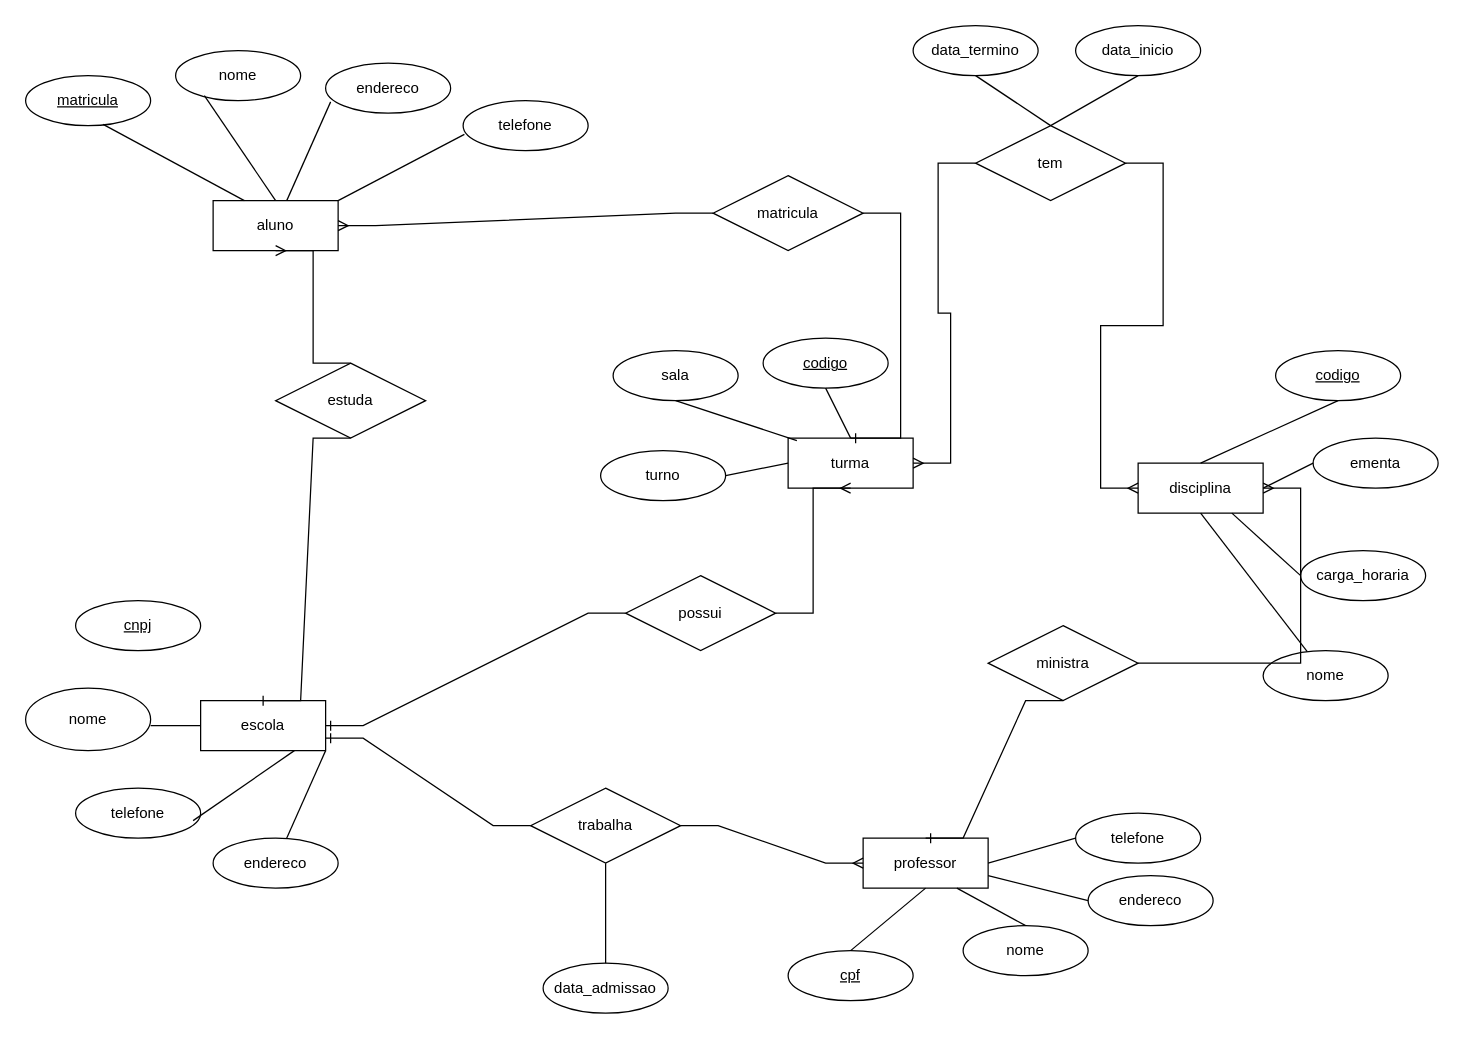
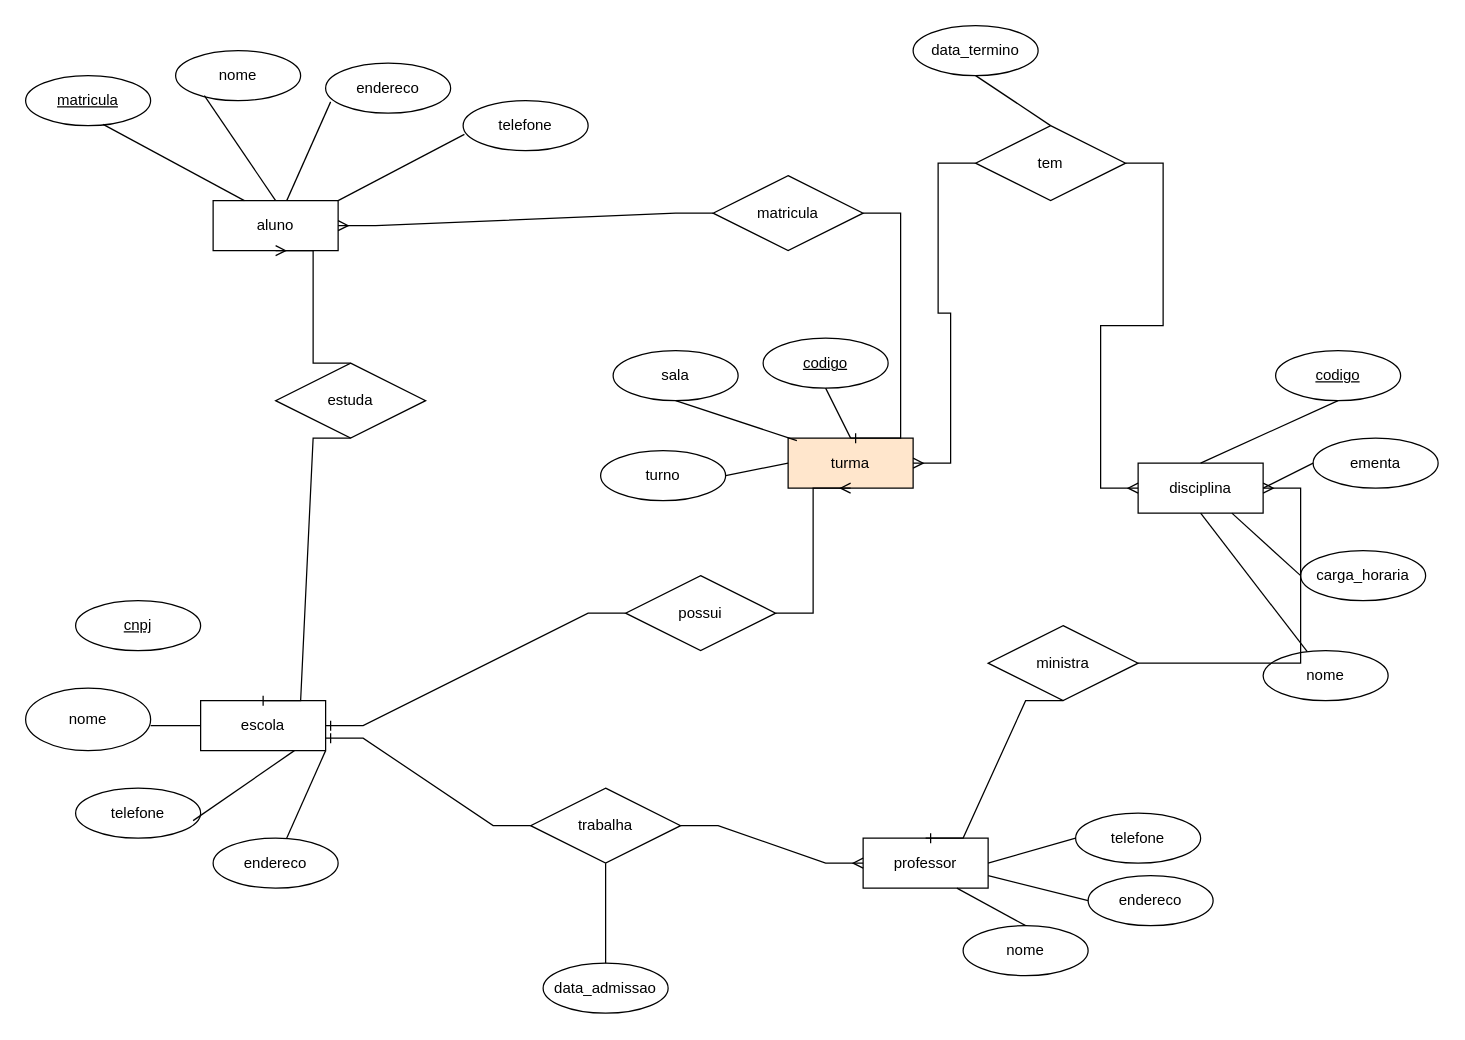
(1138, 51) -> none
(1094, 101) -> none
(851, 463) -> (851, 463)
(889, 919) -> none
(851, 976) -> none
